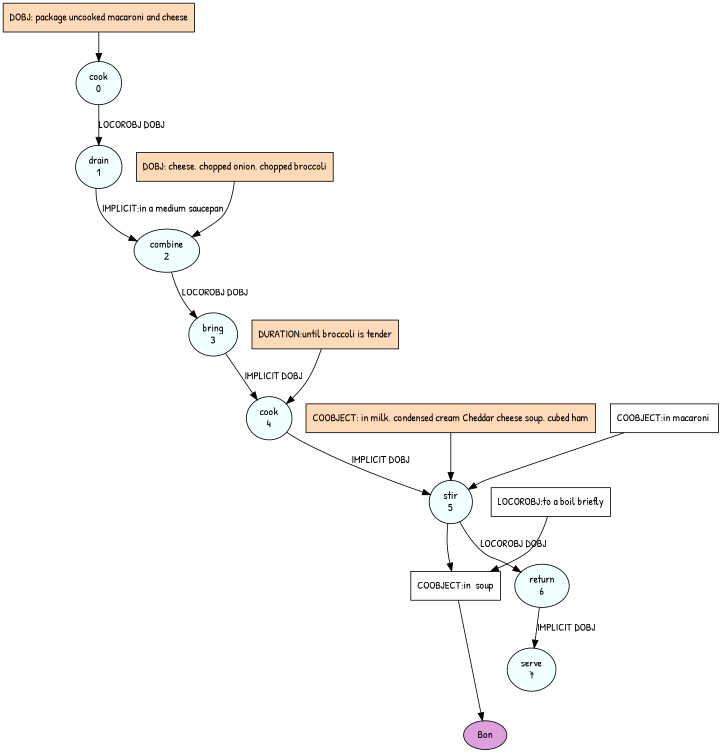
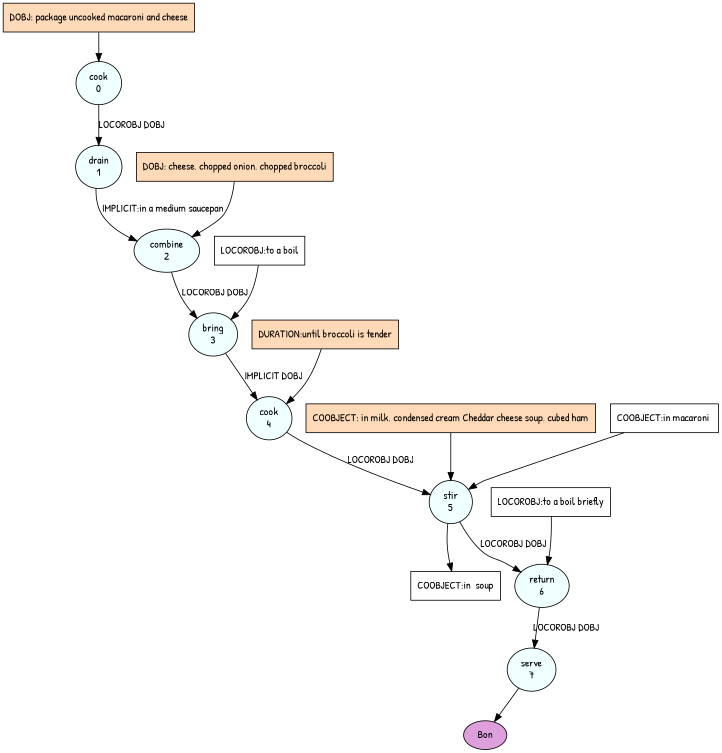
none -> (260, 251)
(381, 460) -> (381, 460)
(530, 549) -> (551, 537)
(566, 628) -> (566, 628)
(470, 657) -> (509, 702)
